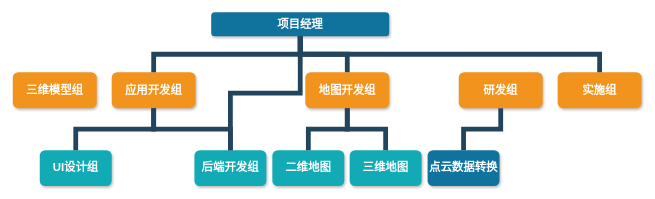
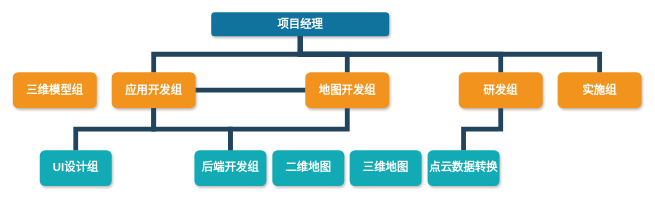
(267, 93) -> (501, 64)
(377, 129) -> (269, 129)
(308, 140) -> (250, 90)
(464, 168) -> (464, 168)
